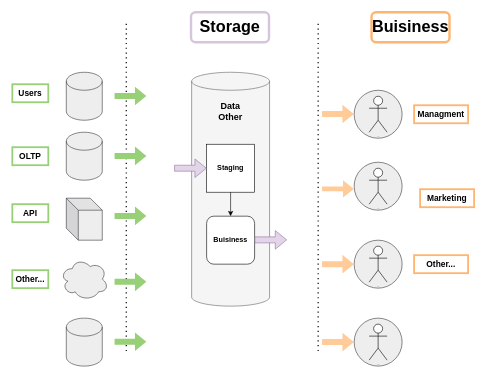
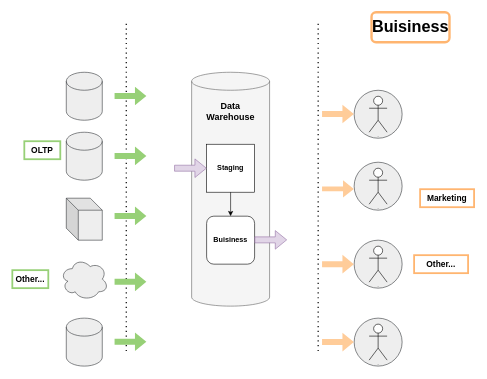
(230, 27) -> none
(30, 93) -> none
(231, 111) -> (231, 111)
(441, 114) -> none
(30, 156) -> (42, 150)
(30, 213) -> none
